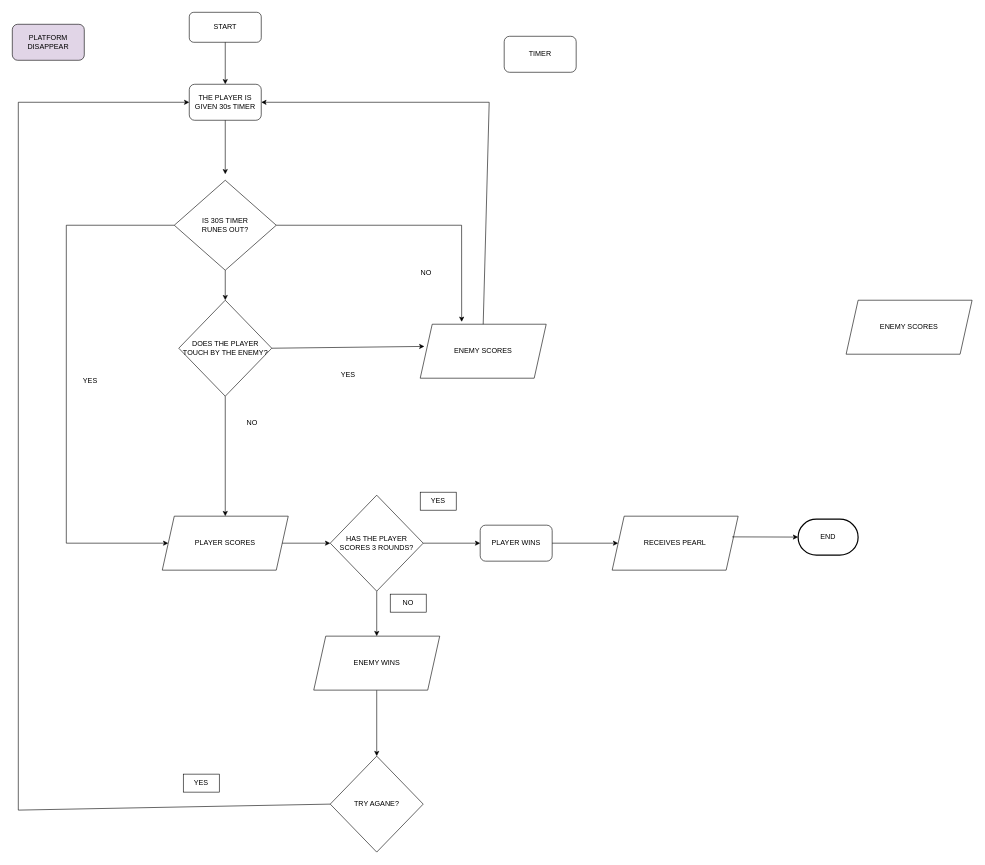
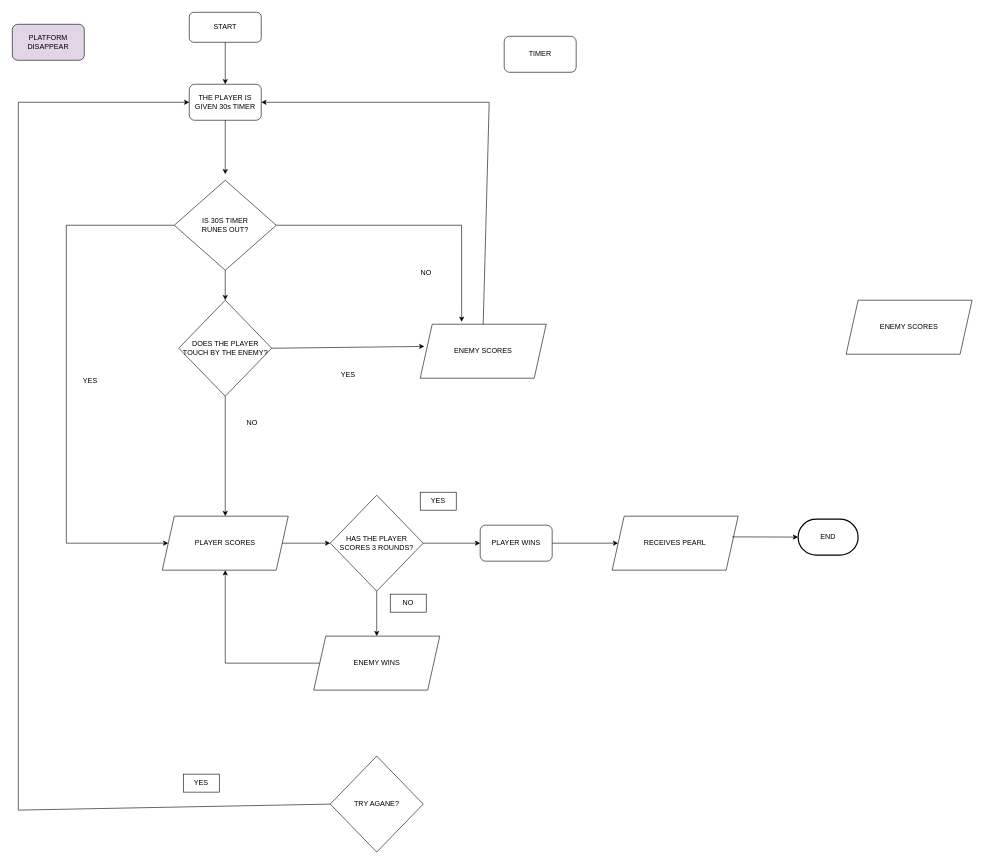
(377, 750) -> (225, 663)
